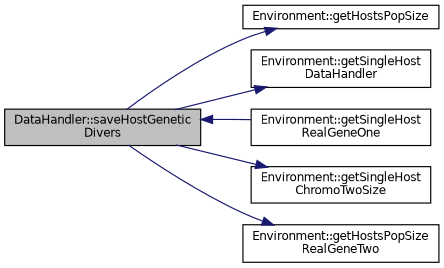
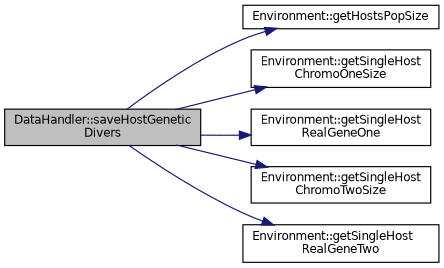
(341, 69) -> (341, 69)
(232, 119) -> (220, 135)
(341, 244) -> (341, 244)
